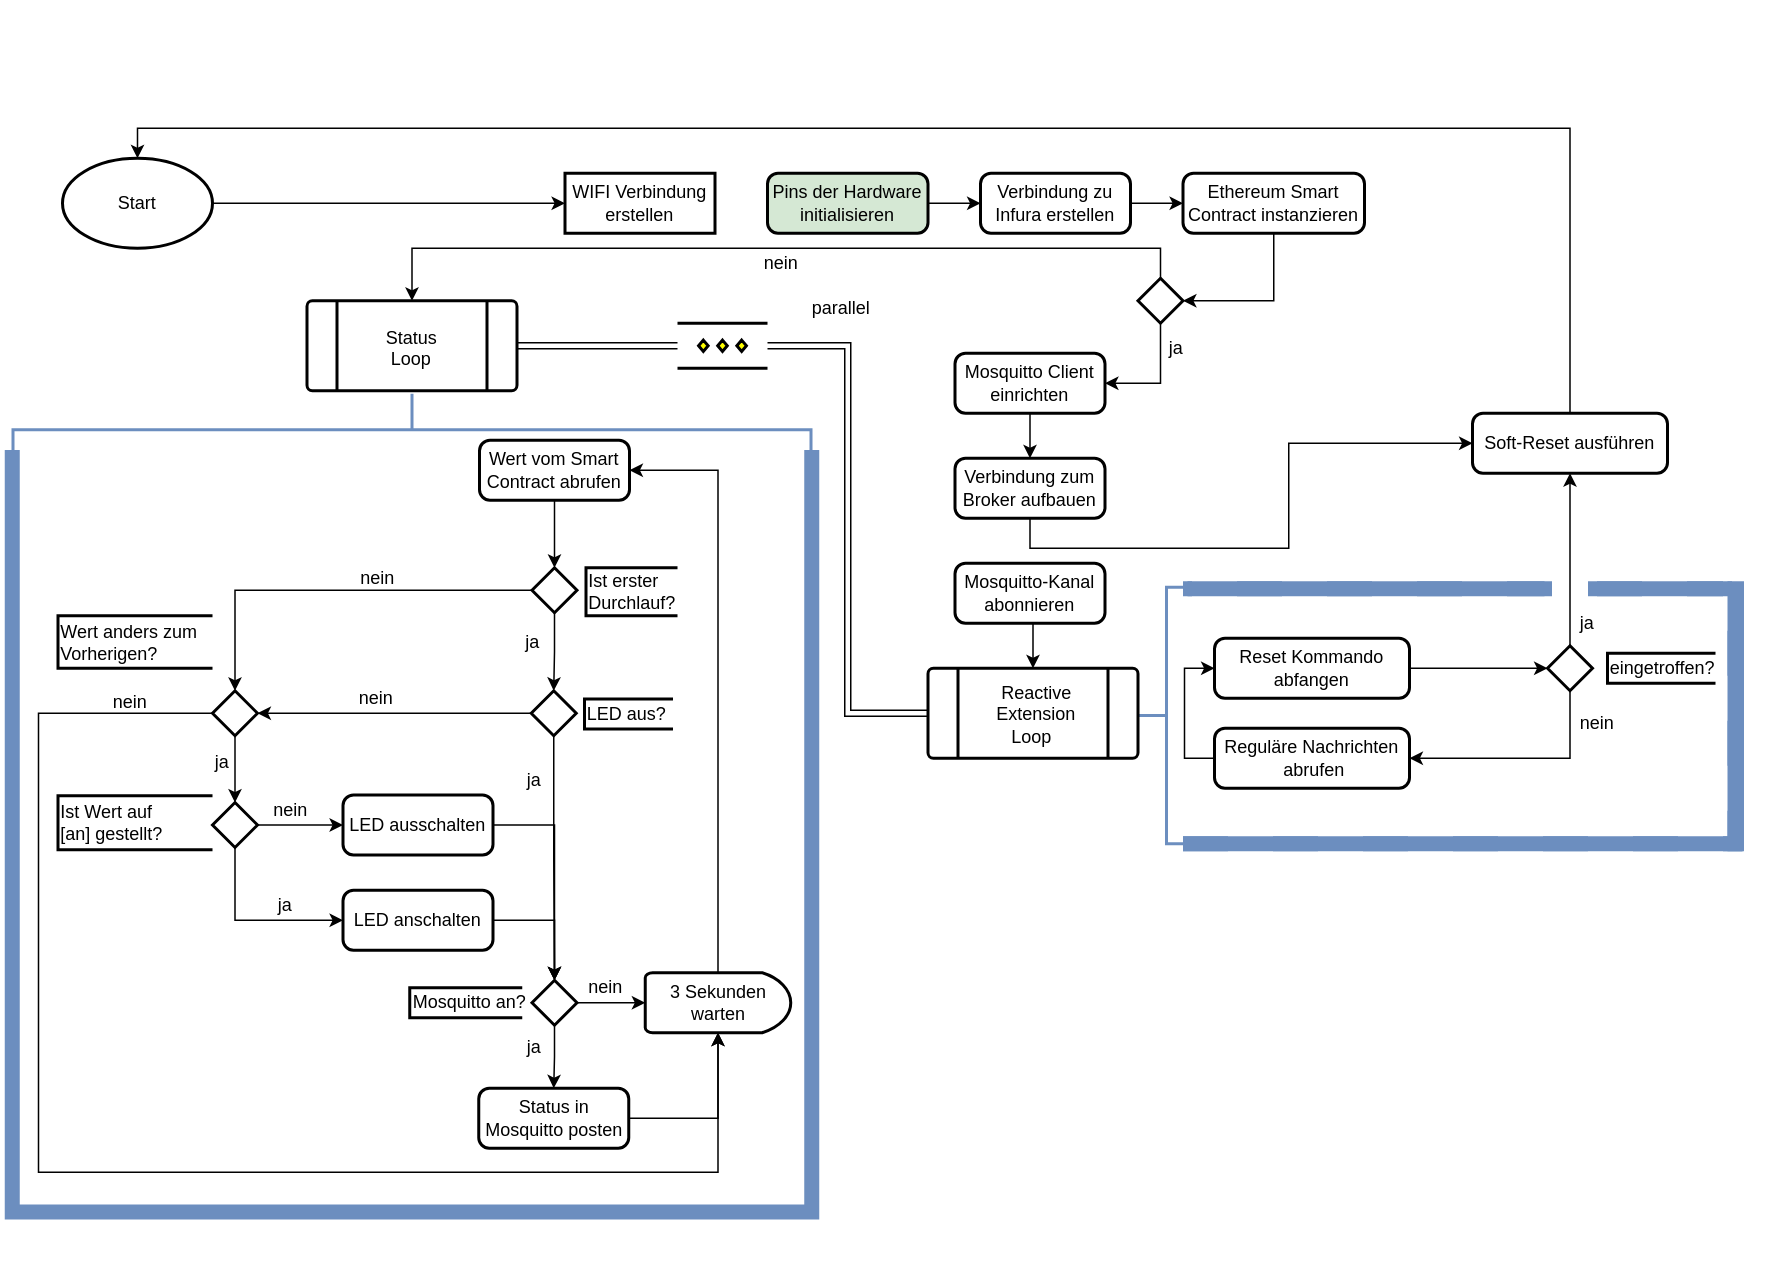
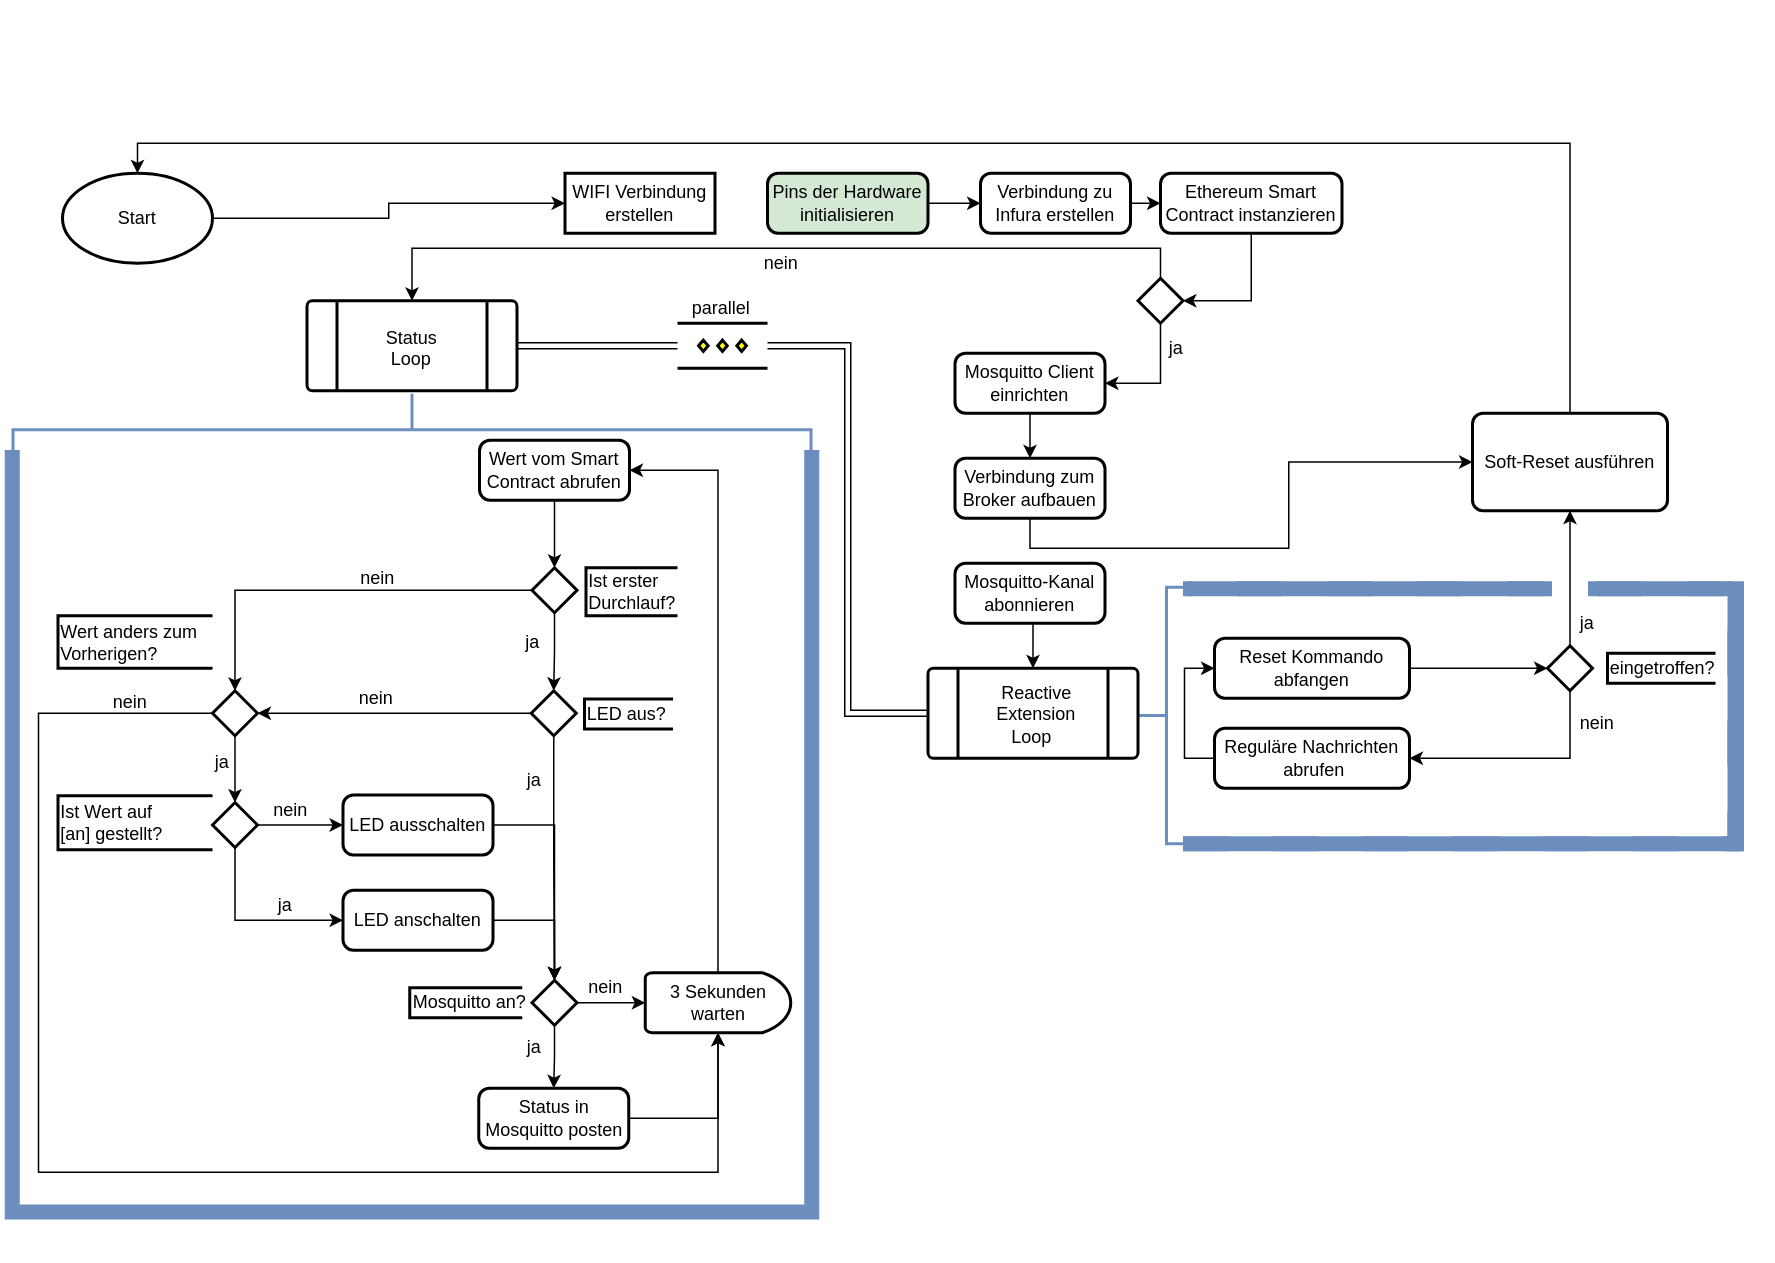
(137, 203) -> (137, 218)
(1274, 203) -> (1251, 203)
(847, 308) -> (727, 308)
(1570, 443) -> (1570, 462)
